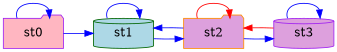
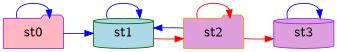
(263, 28) -> none
(164, 39) -> (164, 39)
(254, 39) -> (254, 39)
